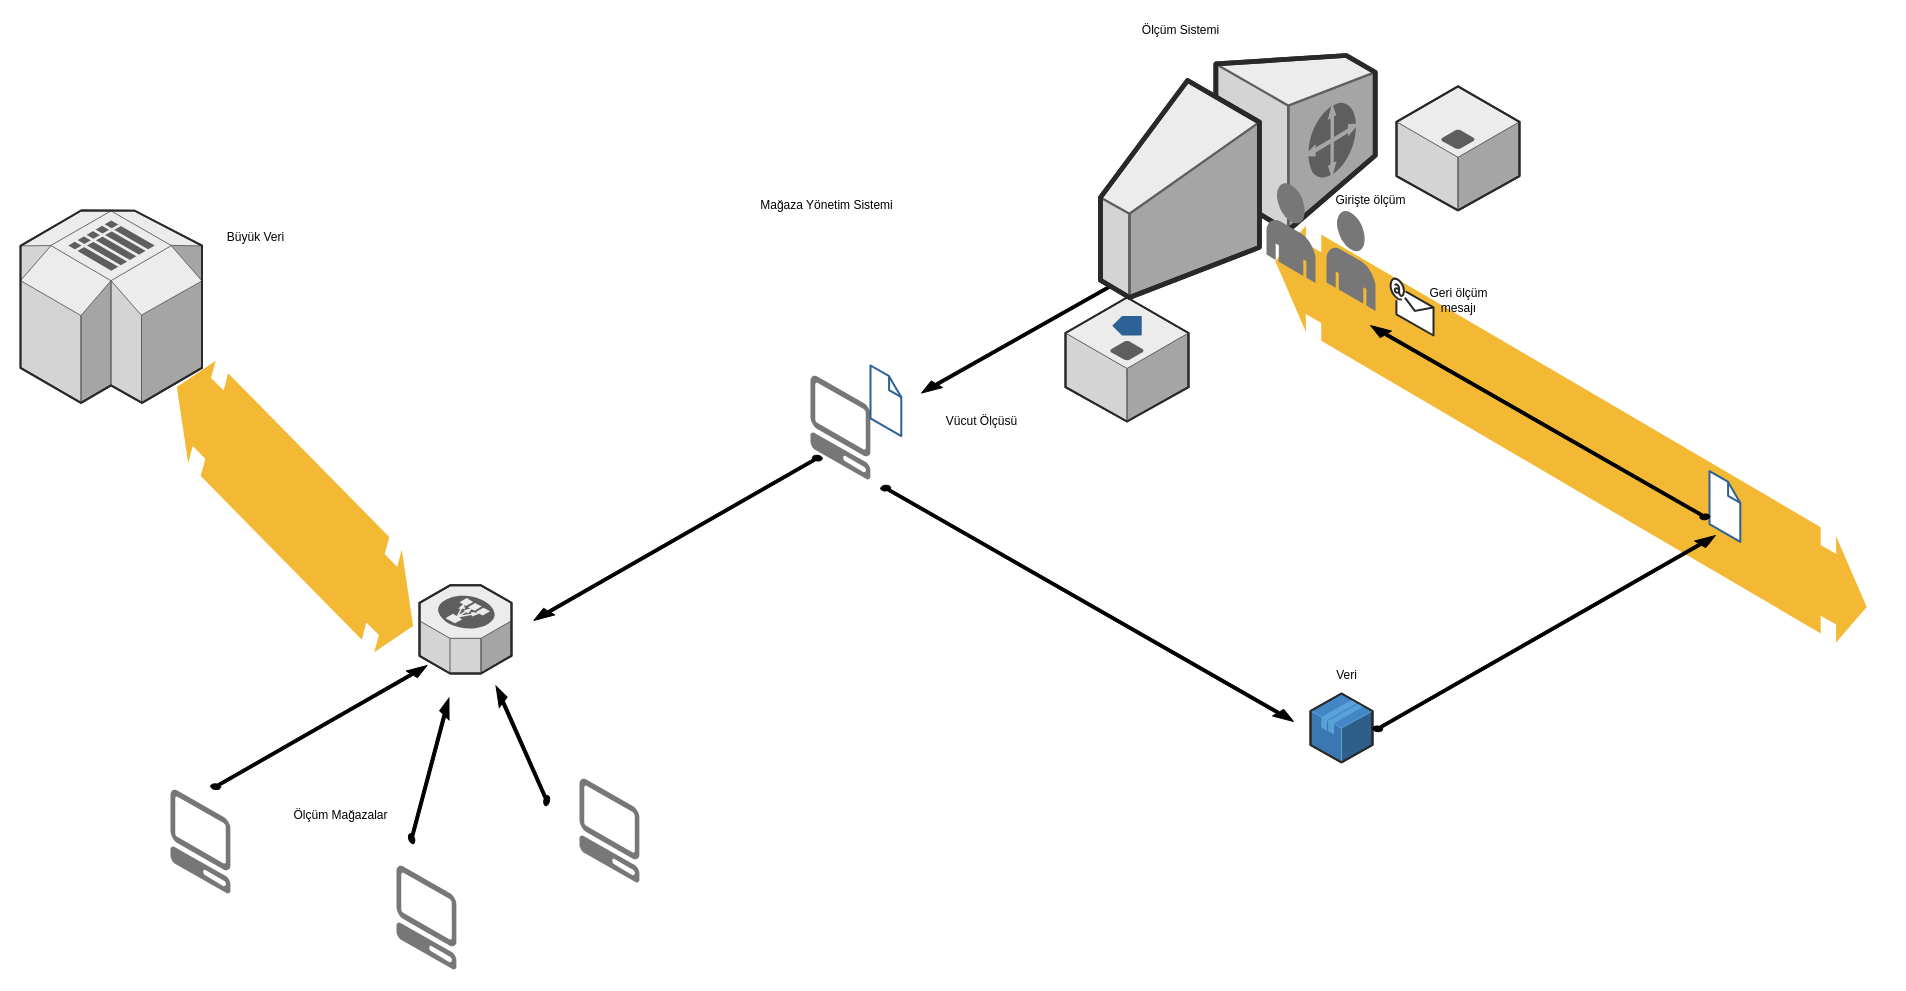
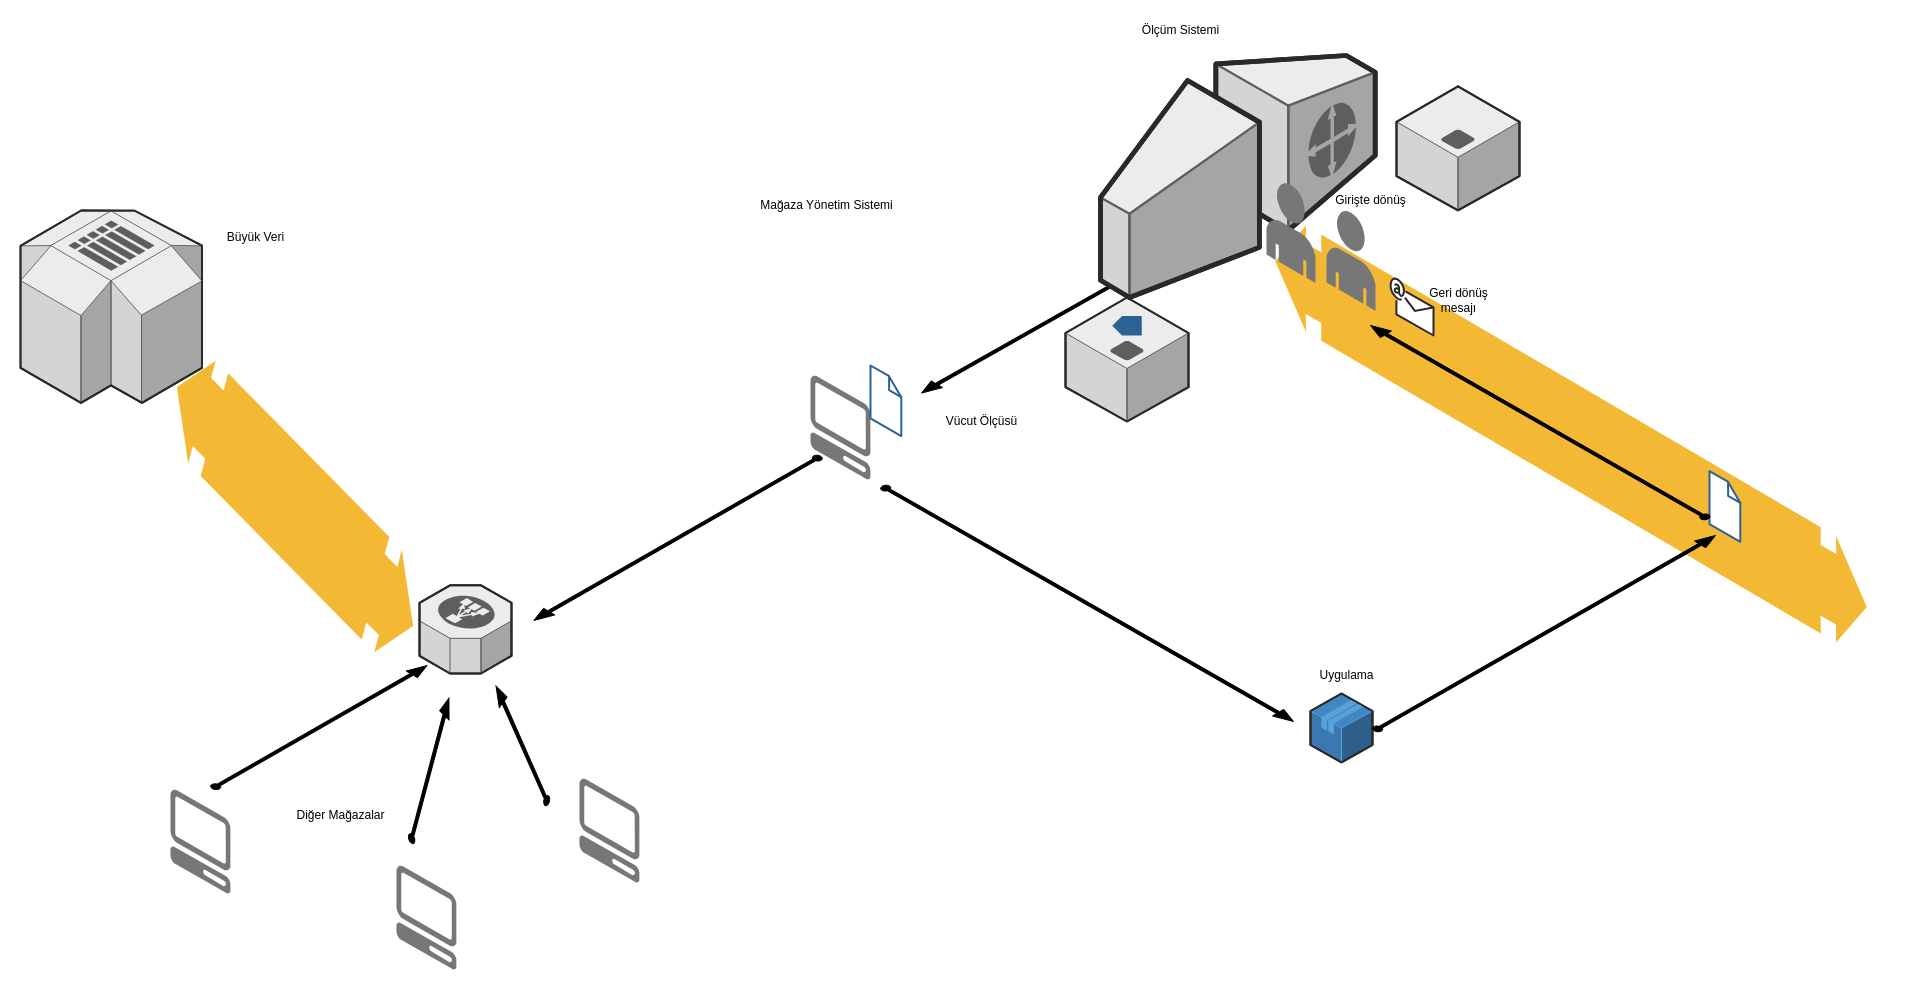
(1371, 201) -> (1371, 201)
(1459, 301) -> (1459, 301)
(1347, 676) -> (1347, 676)
(341, 816) -> (341, 816)
